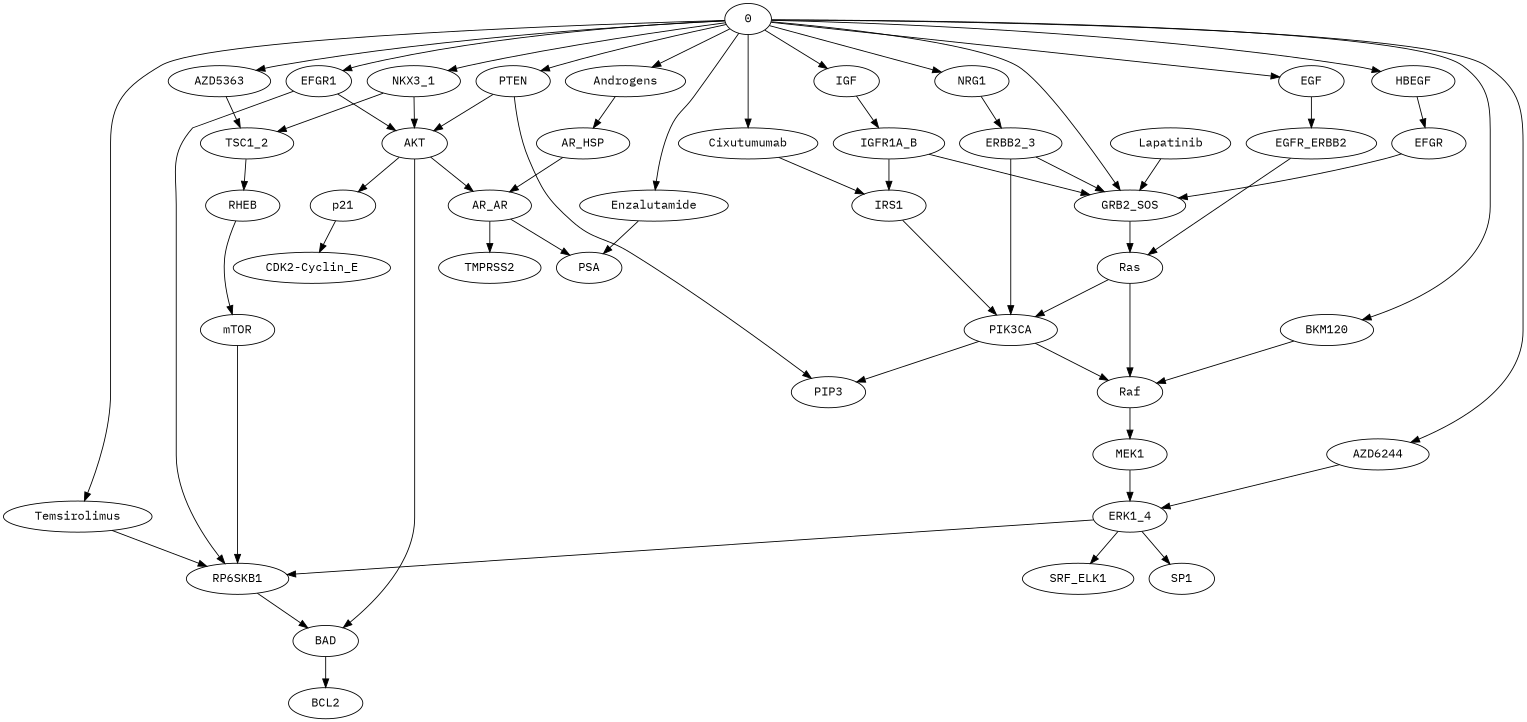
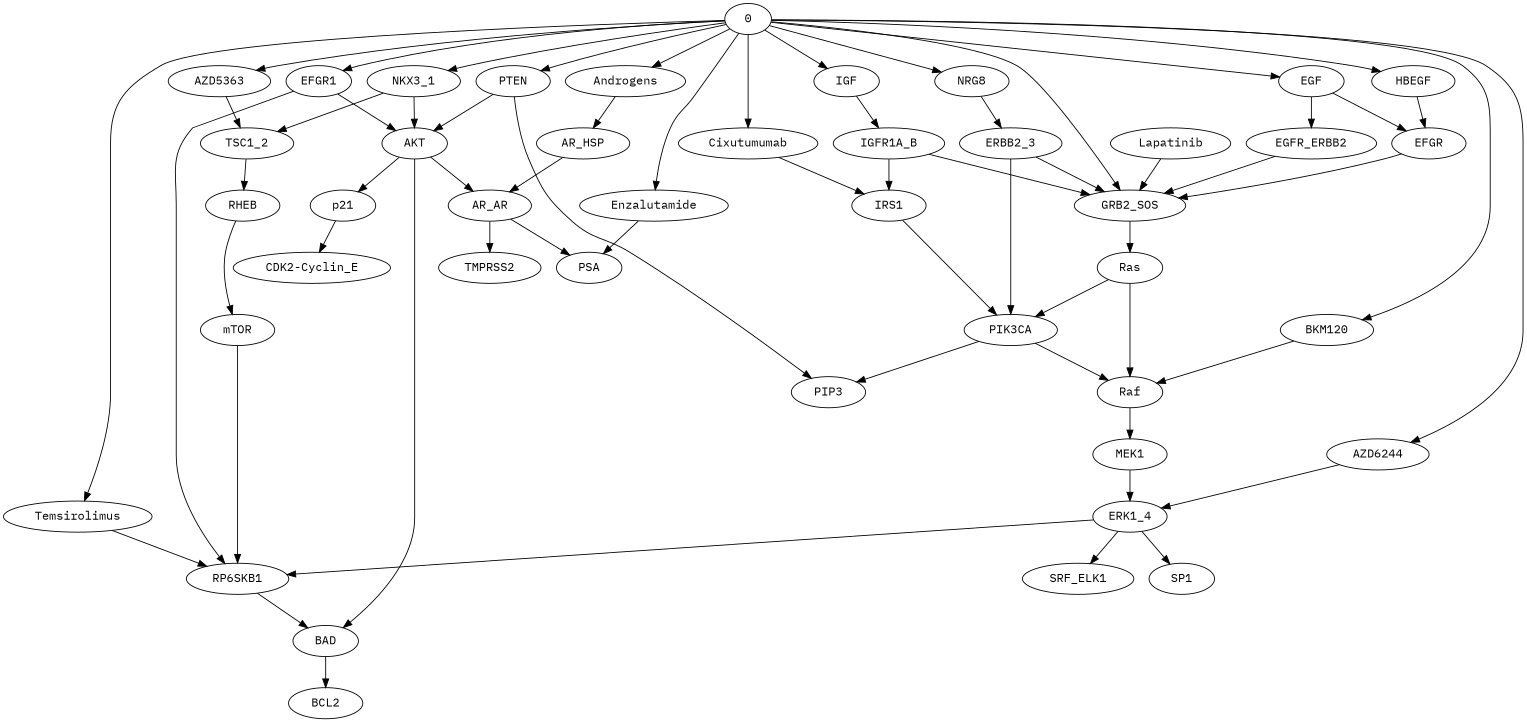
(972, 81) -> (972, 81)
none -> (1365, 110)
(1223, 204) -> (1224, 173)
